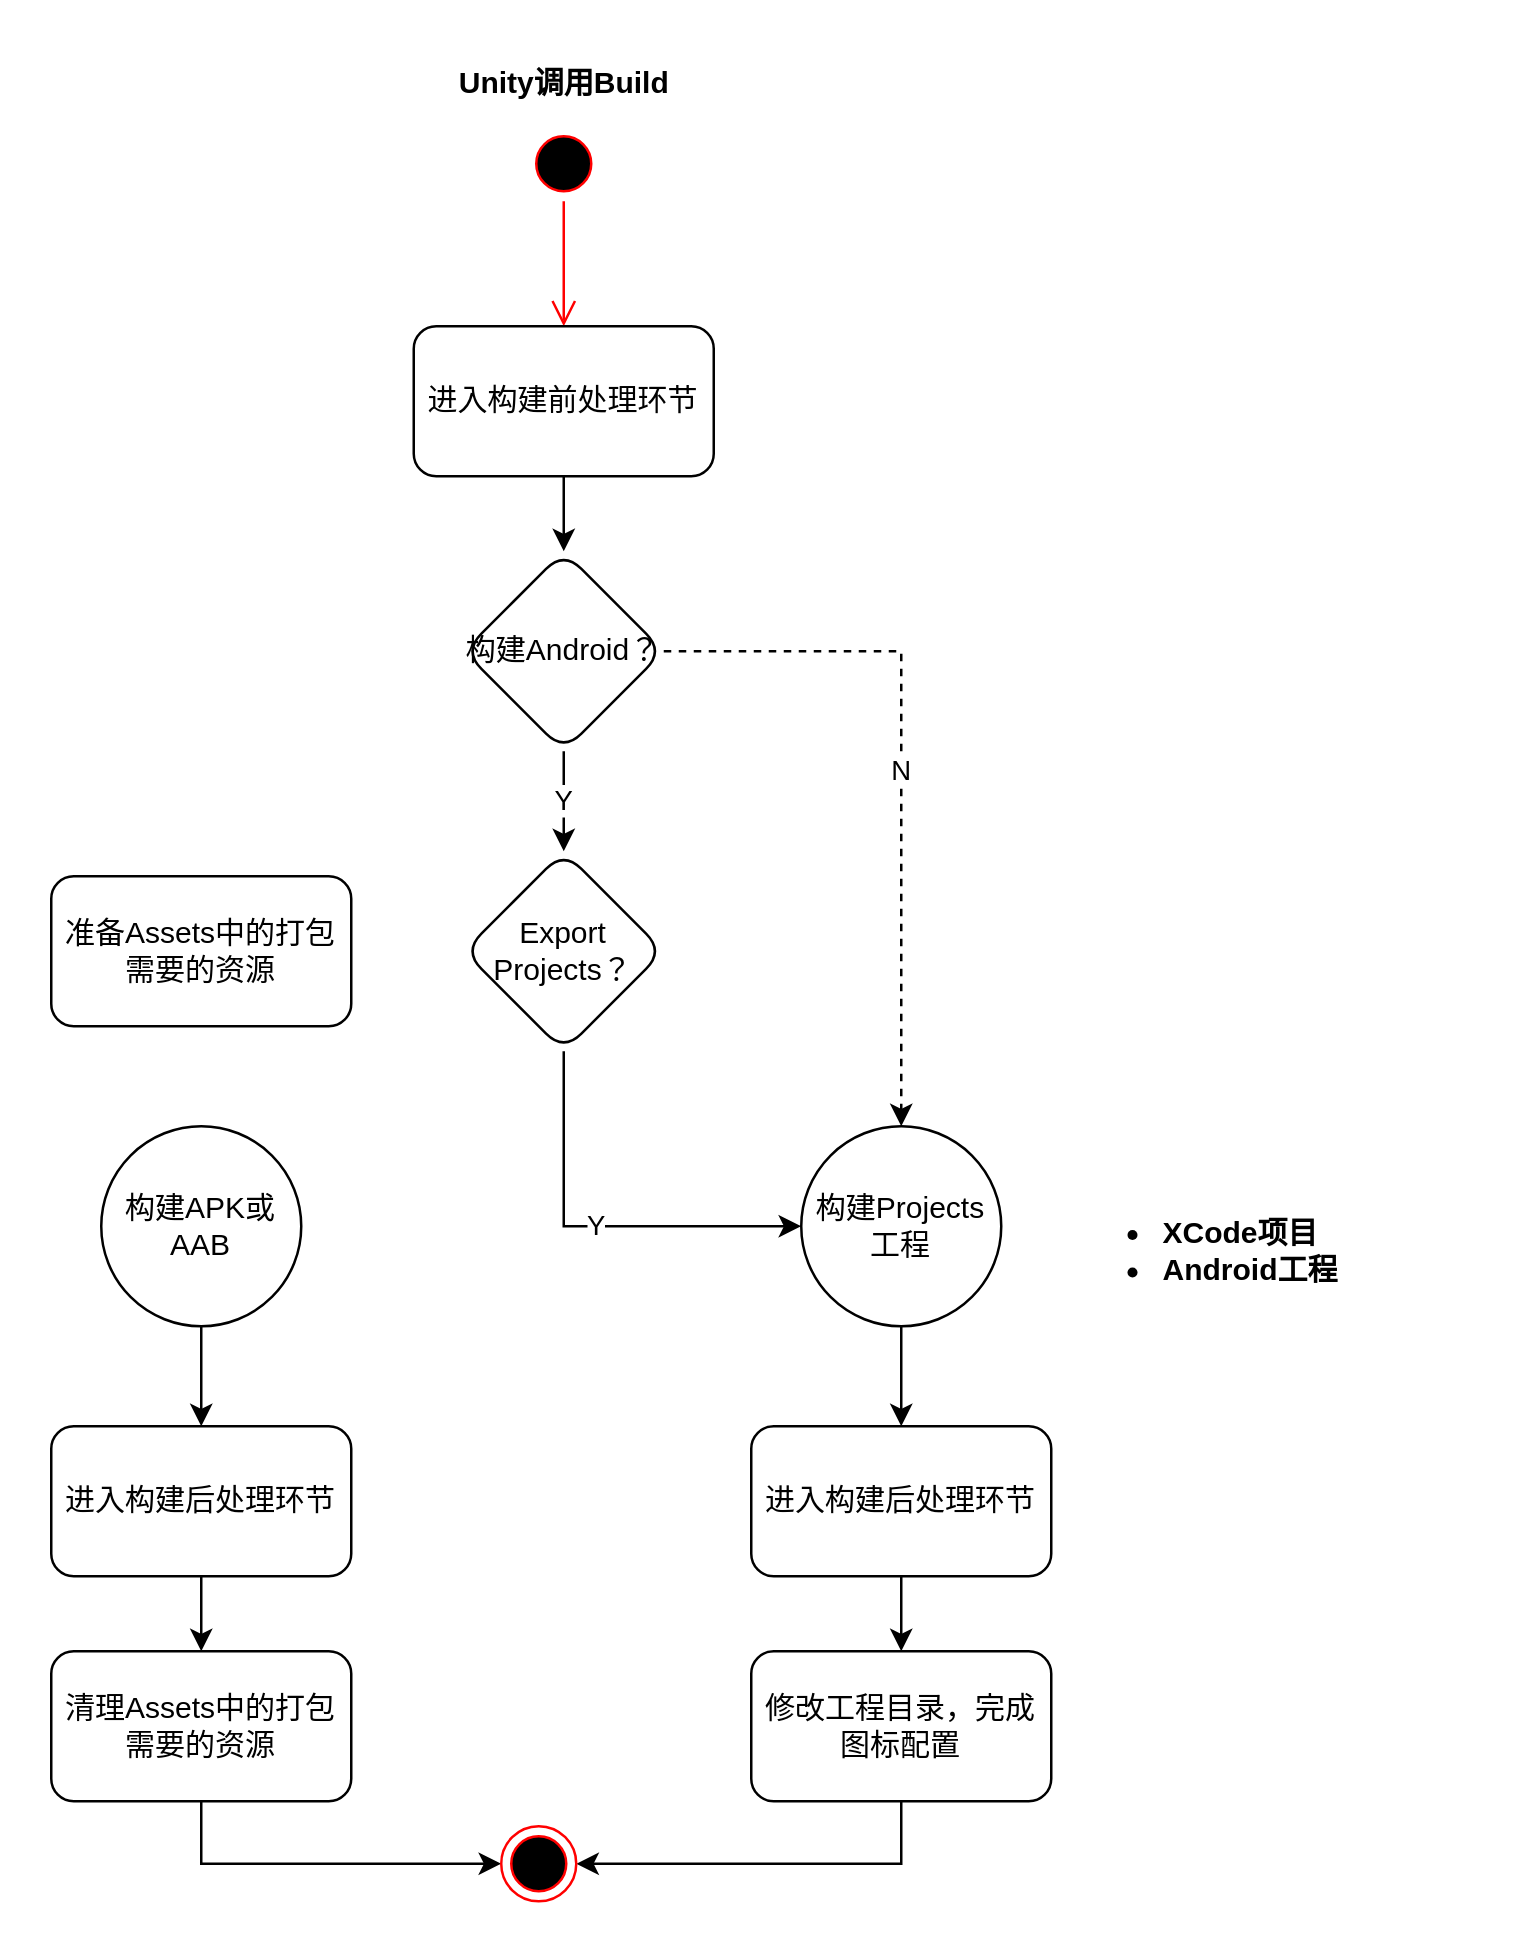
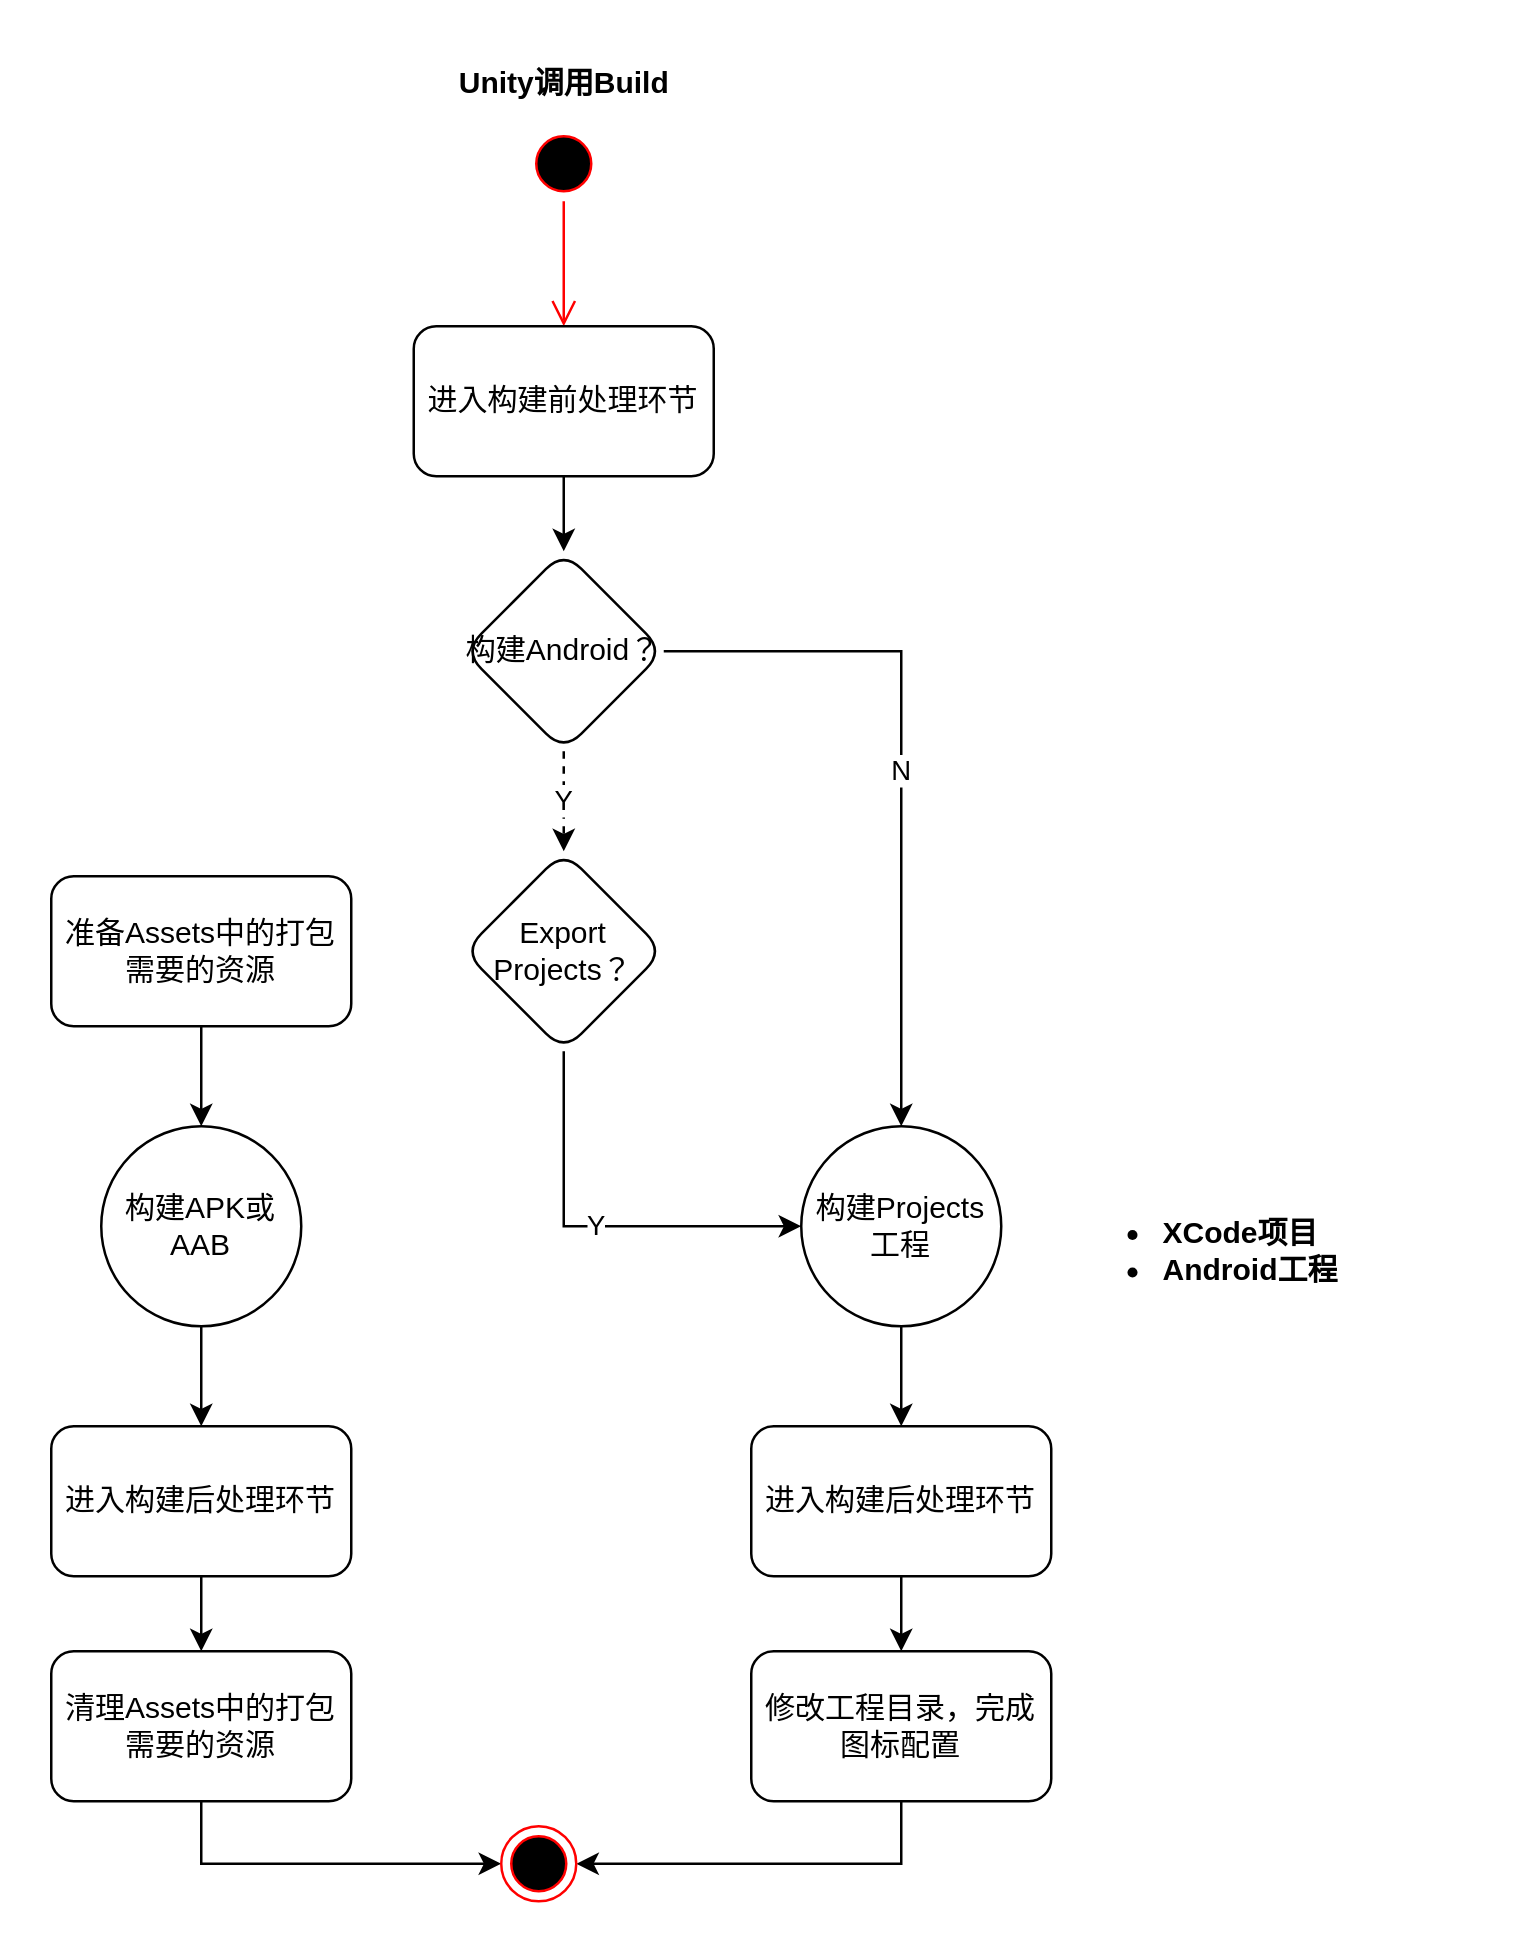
(837, 651) -> (837, 651)
(564, 767) -> (564, 767)
none -> (201, 1068)
